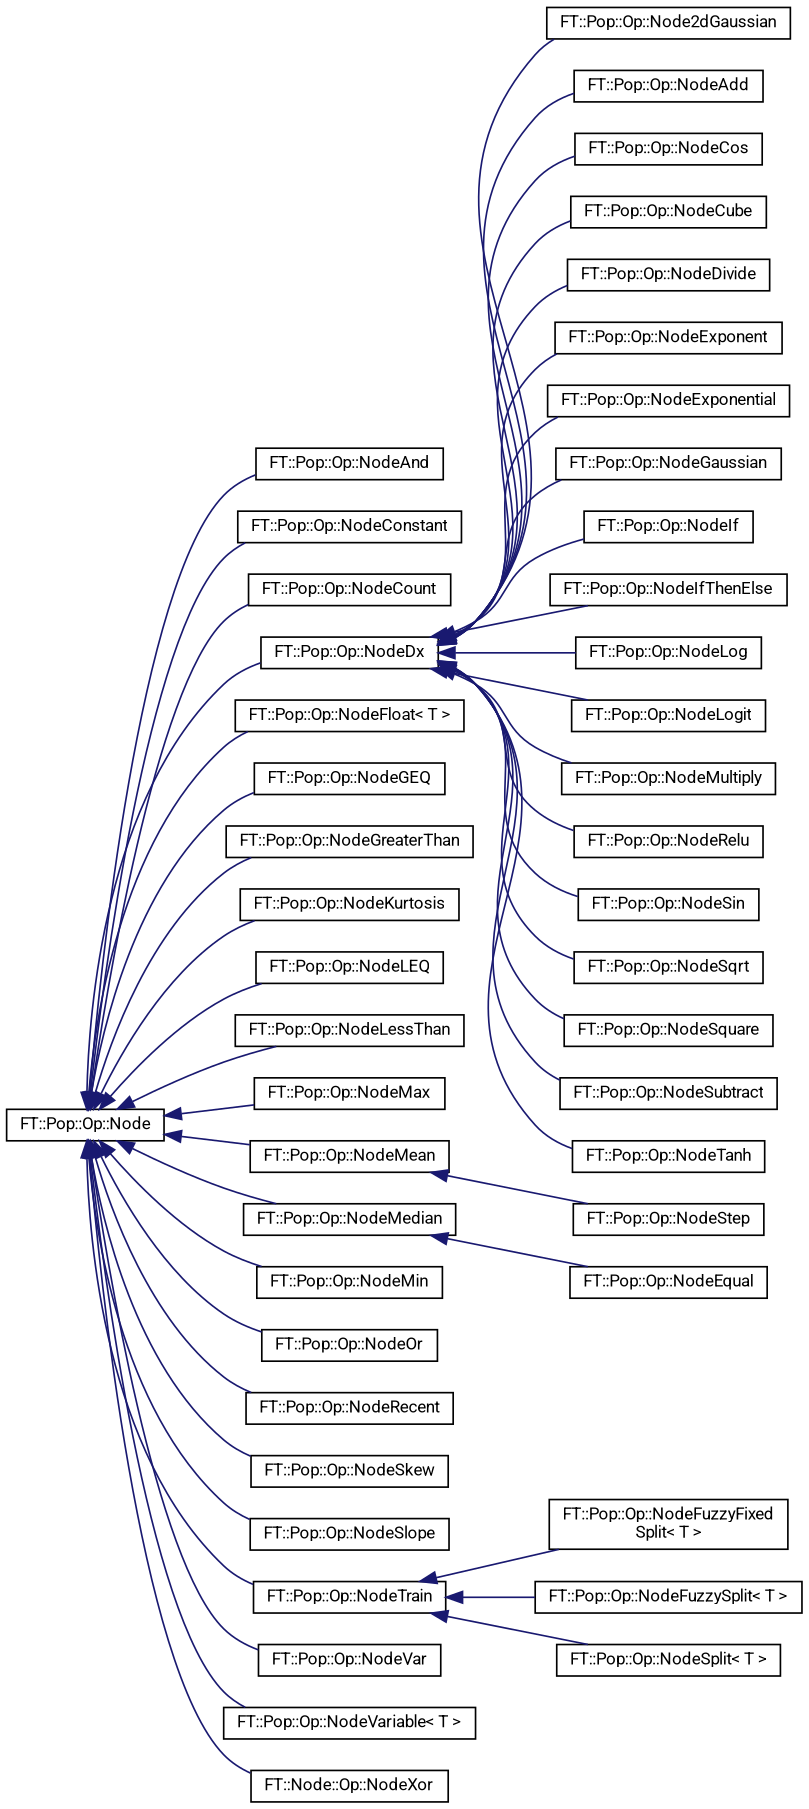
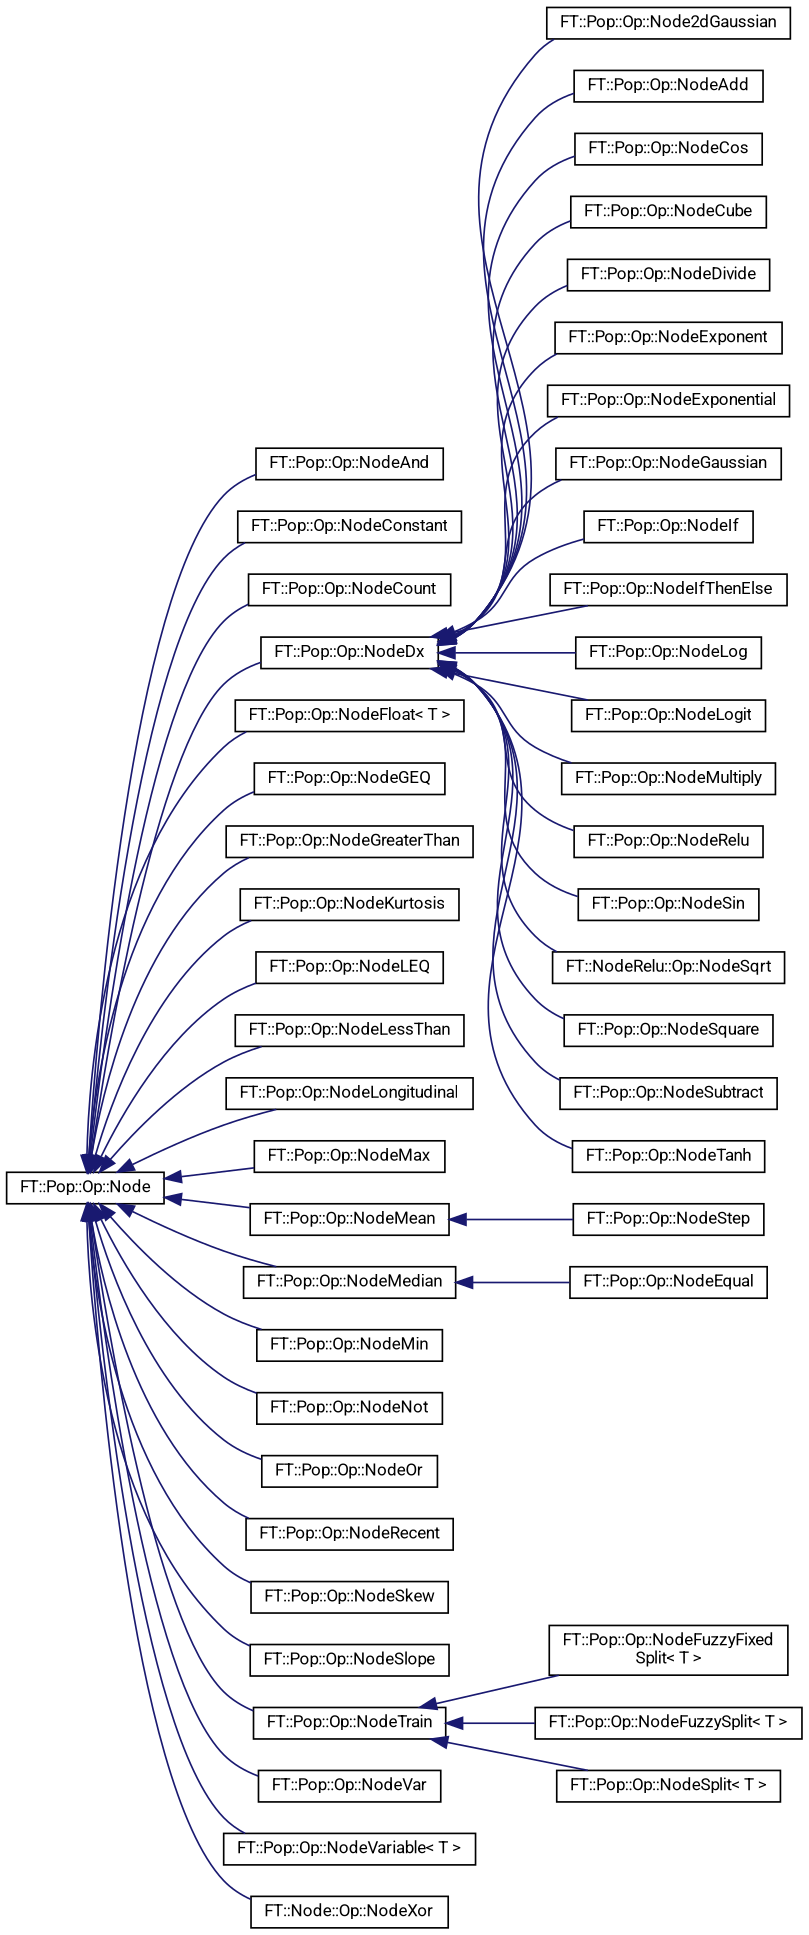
(669, 968) -> (669, 968)
none -> (350, 1094)
none -> (350, 1408)
